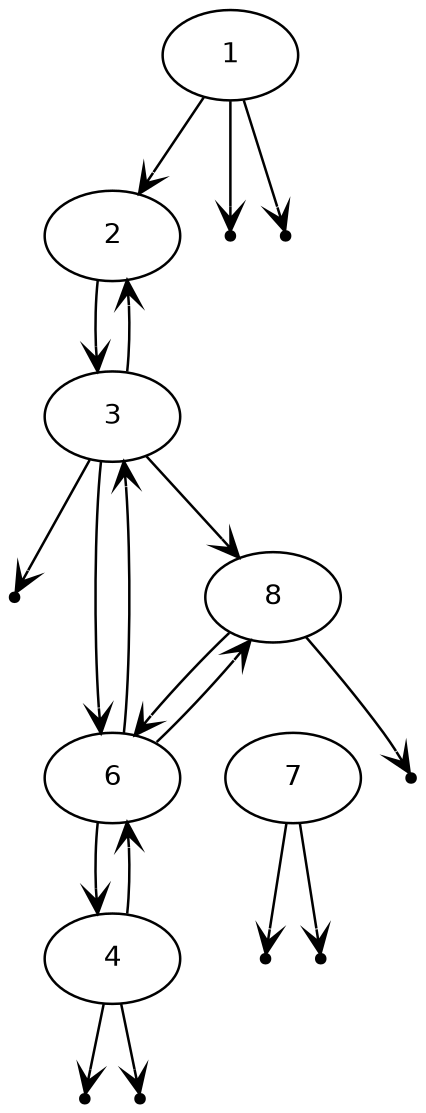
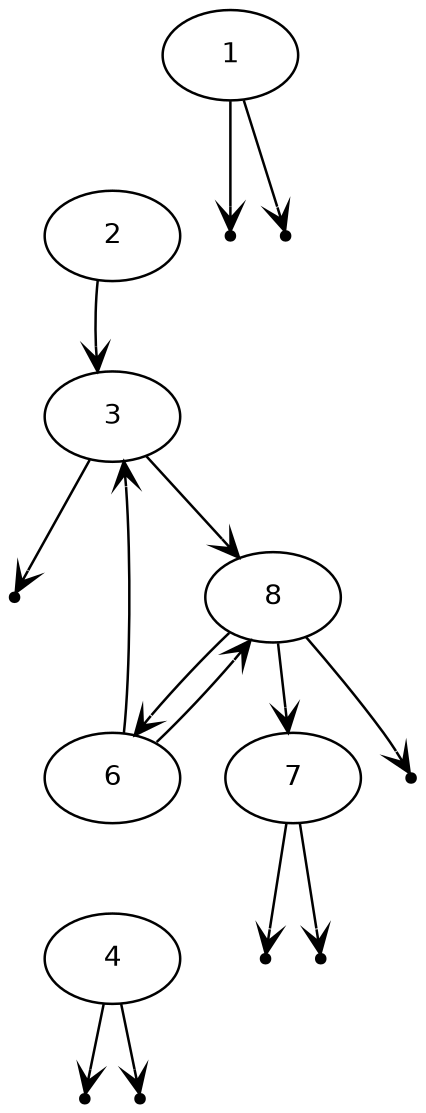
(179, 135) -> none
(129, 339) -> none
(96, 584) -> none
none -> (282, 675)
(96, 855) -> none
(129, 881) -> none
